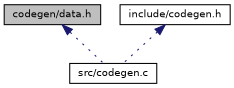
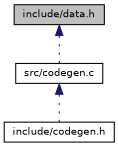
(52, 15) -> (59, 15)
(140, 48) -> (59, 108)
